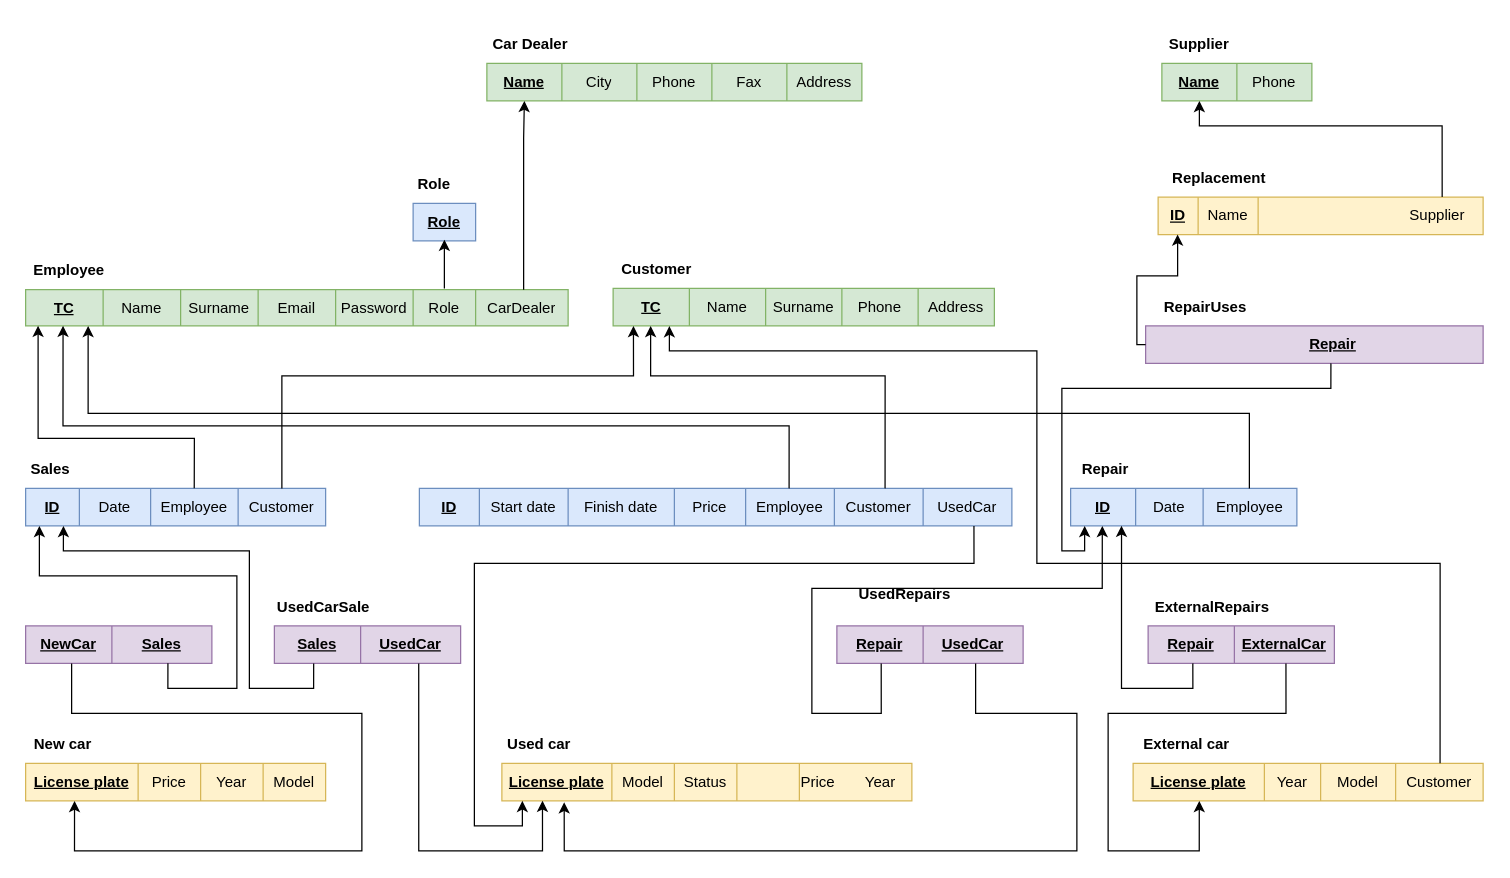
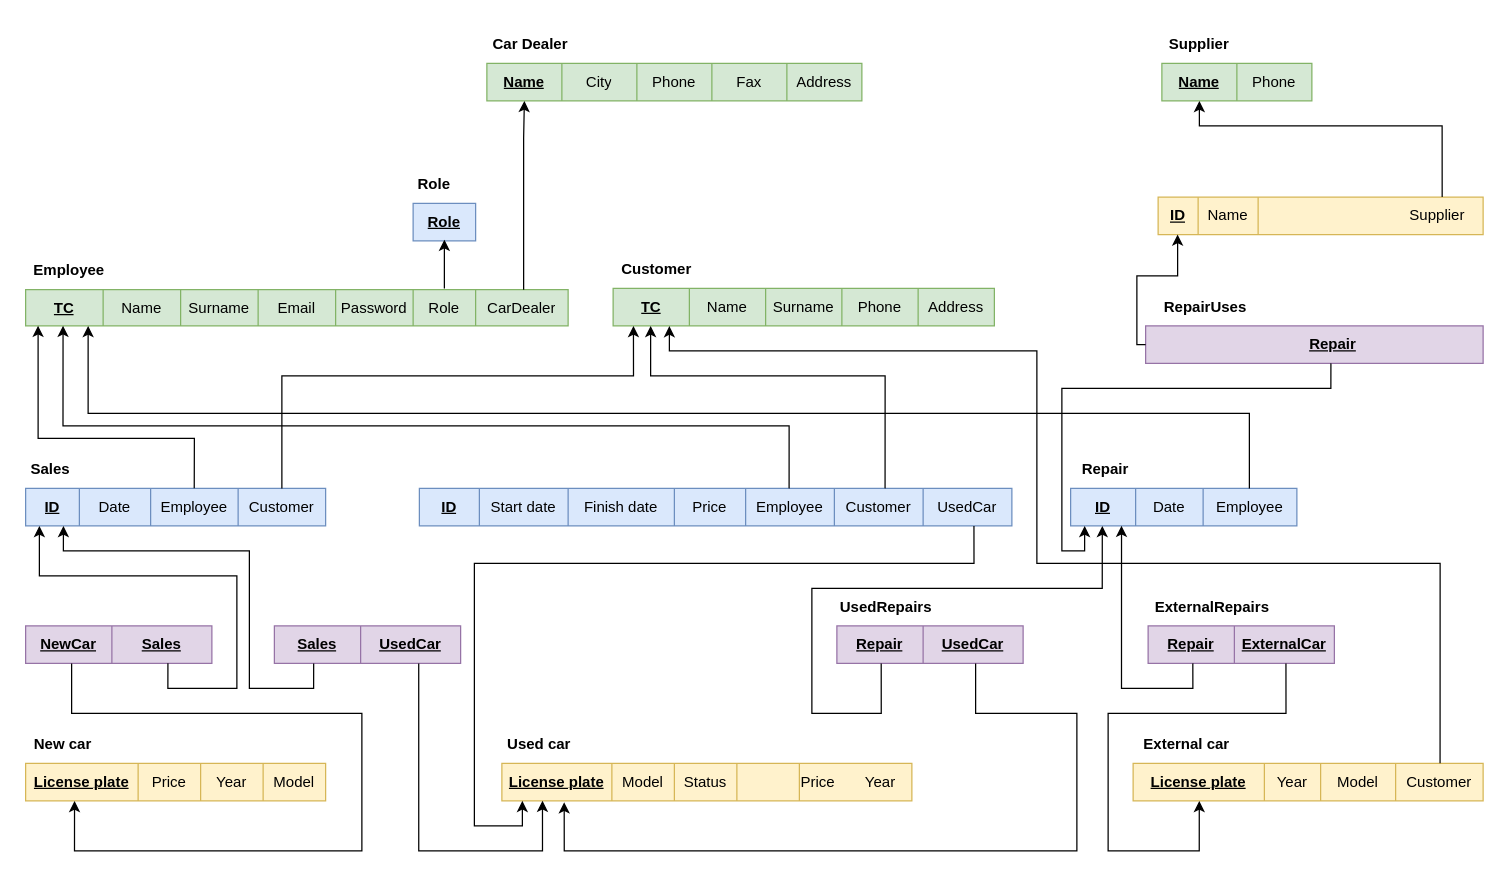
(1219, 178) -> none
(905, 594) -> (886, 607)
(324, 607) -> none
